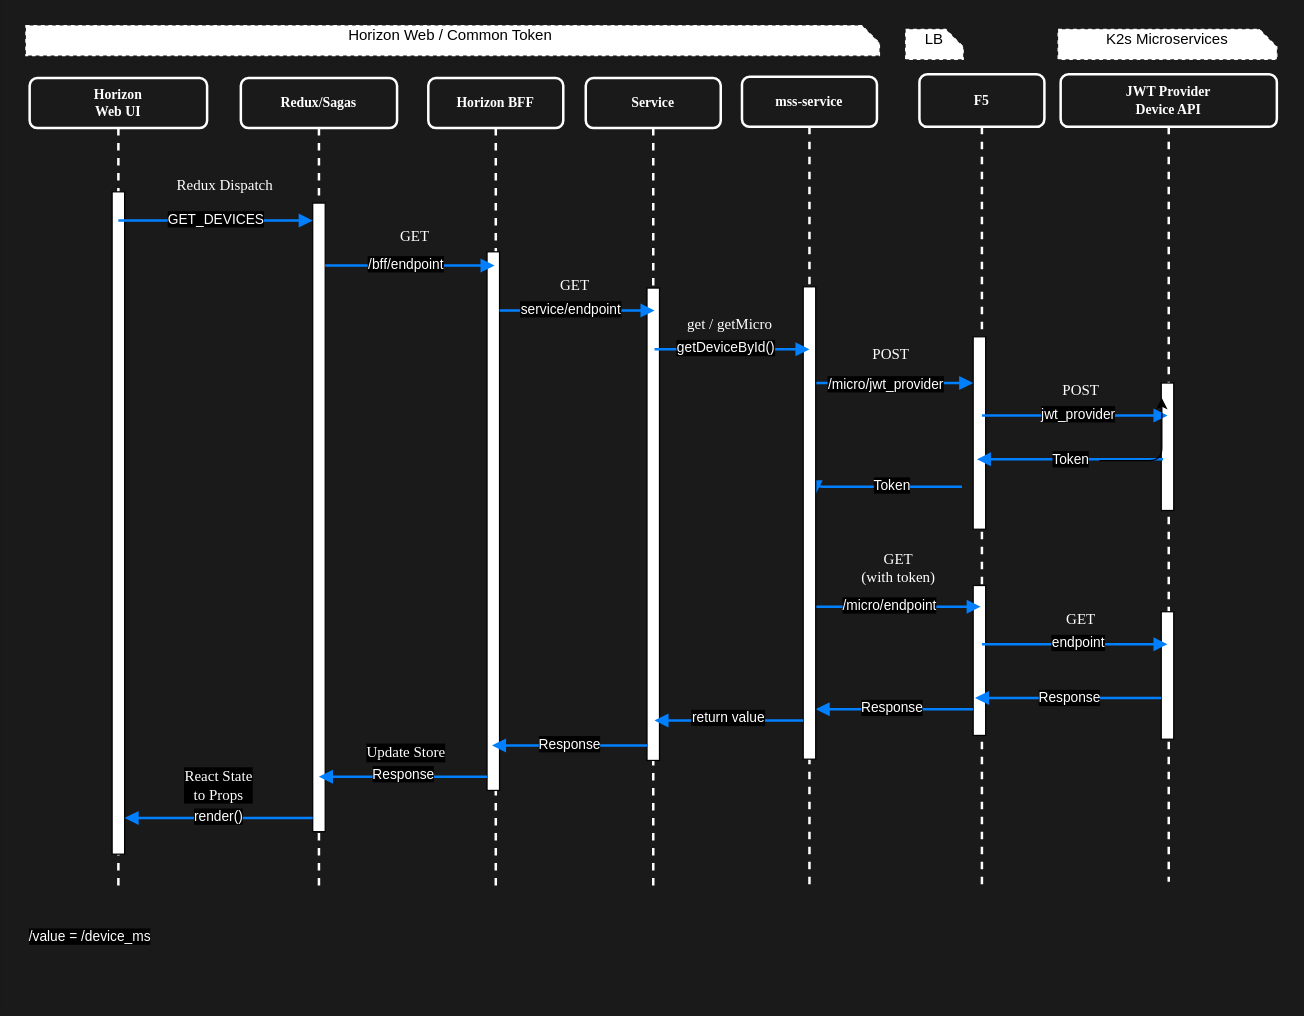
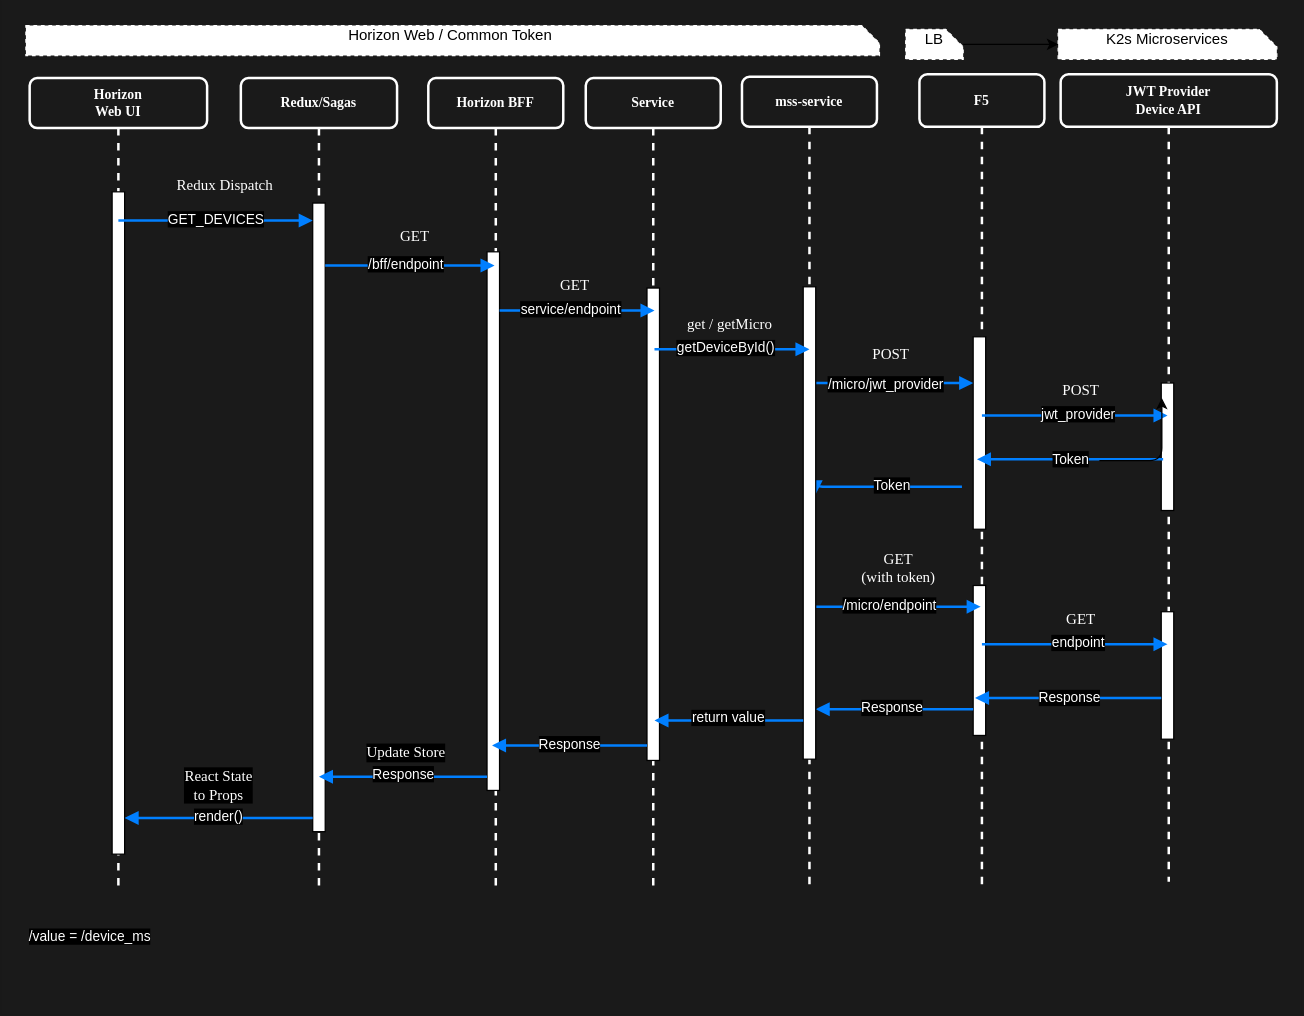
none -> (1006, 44)
